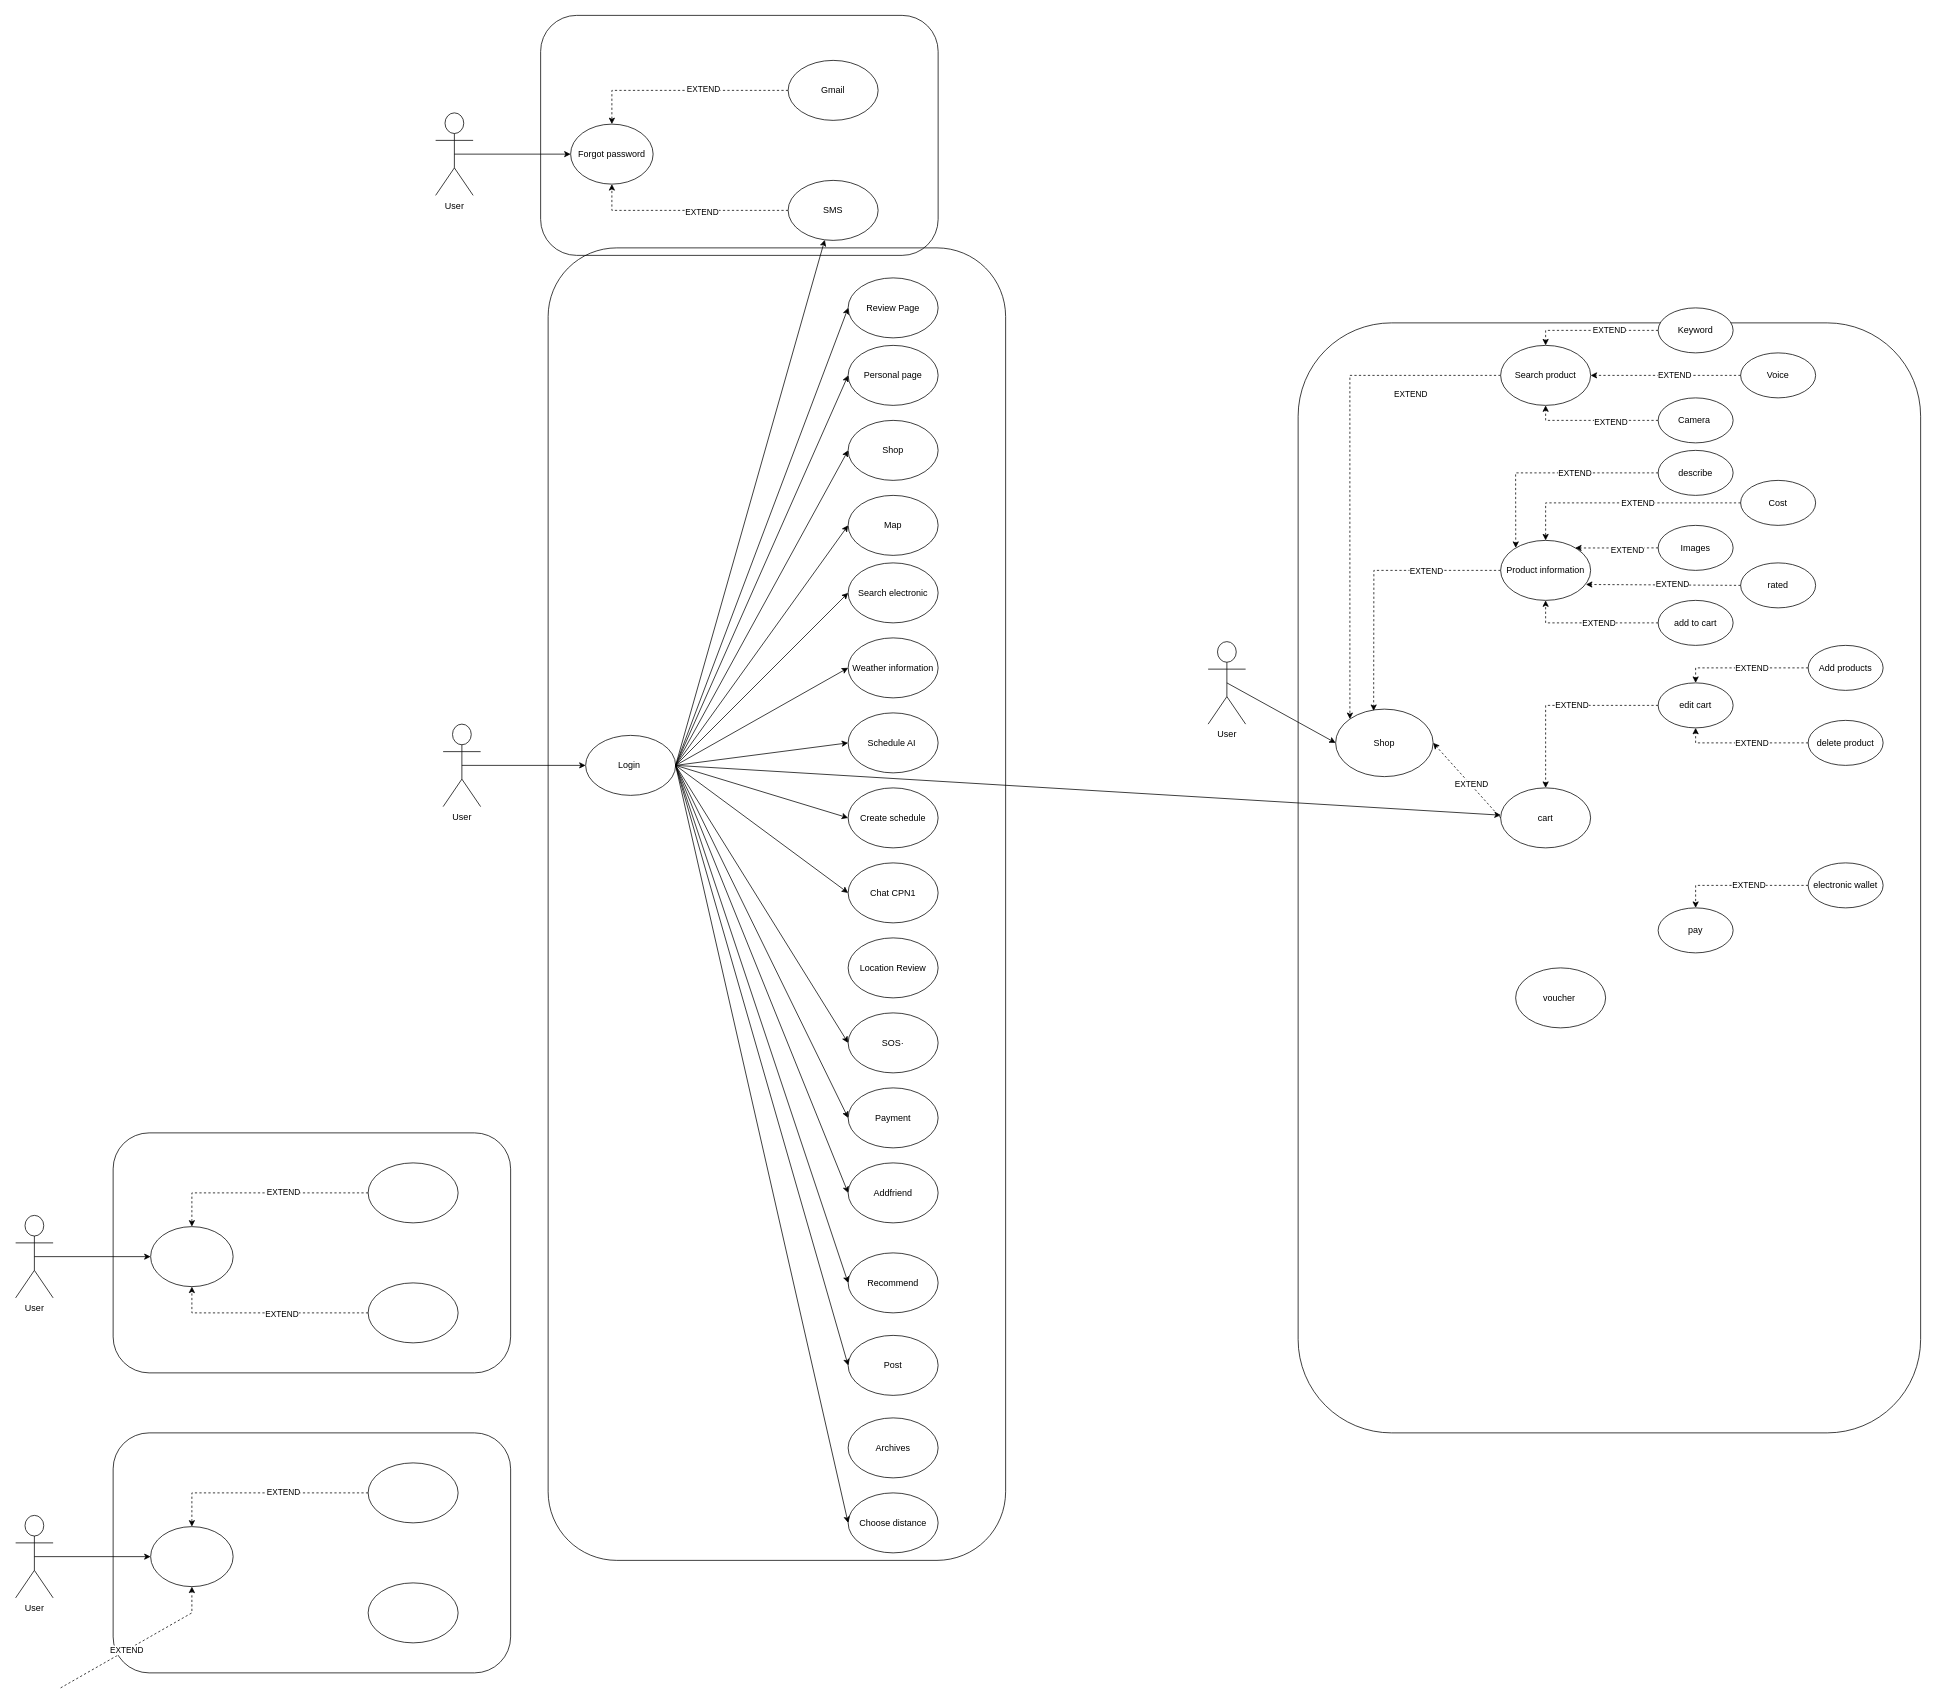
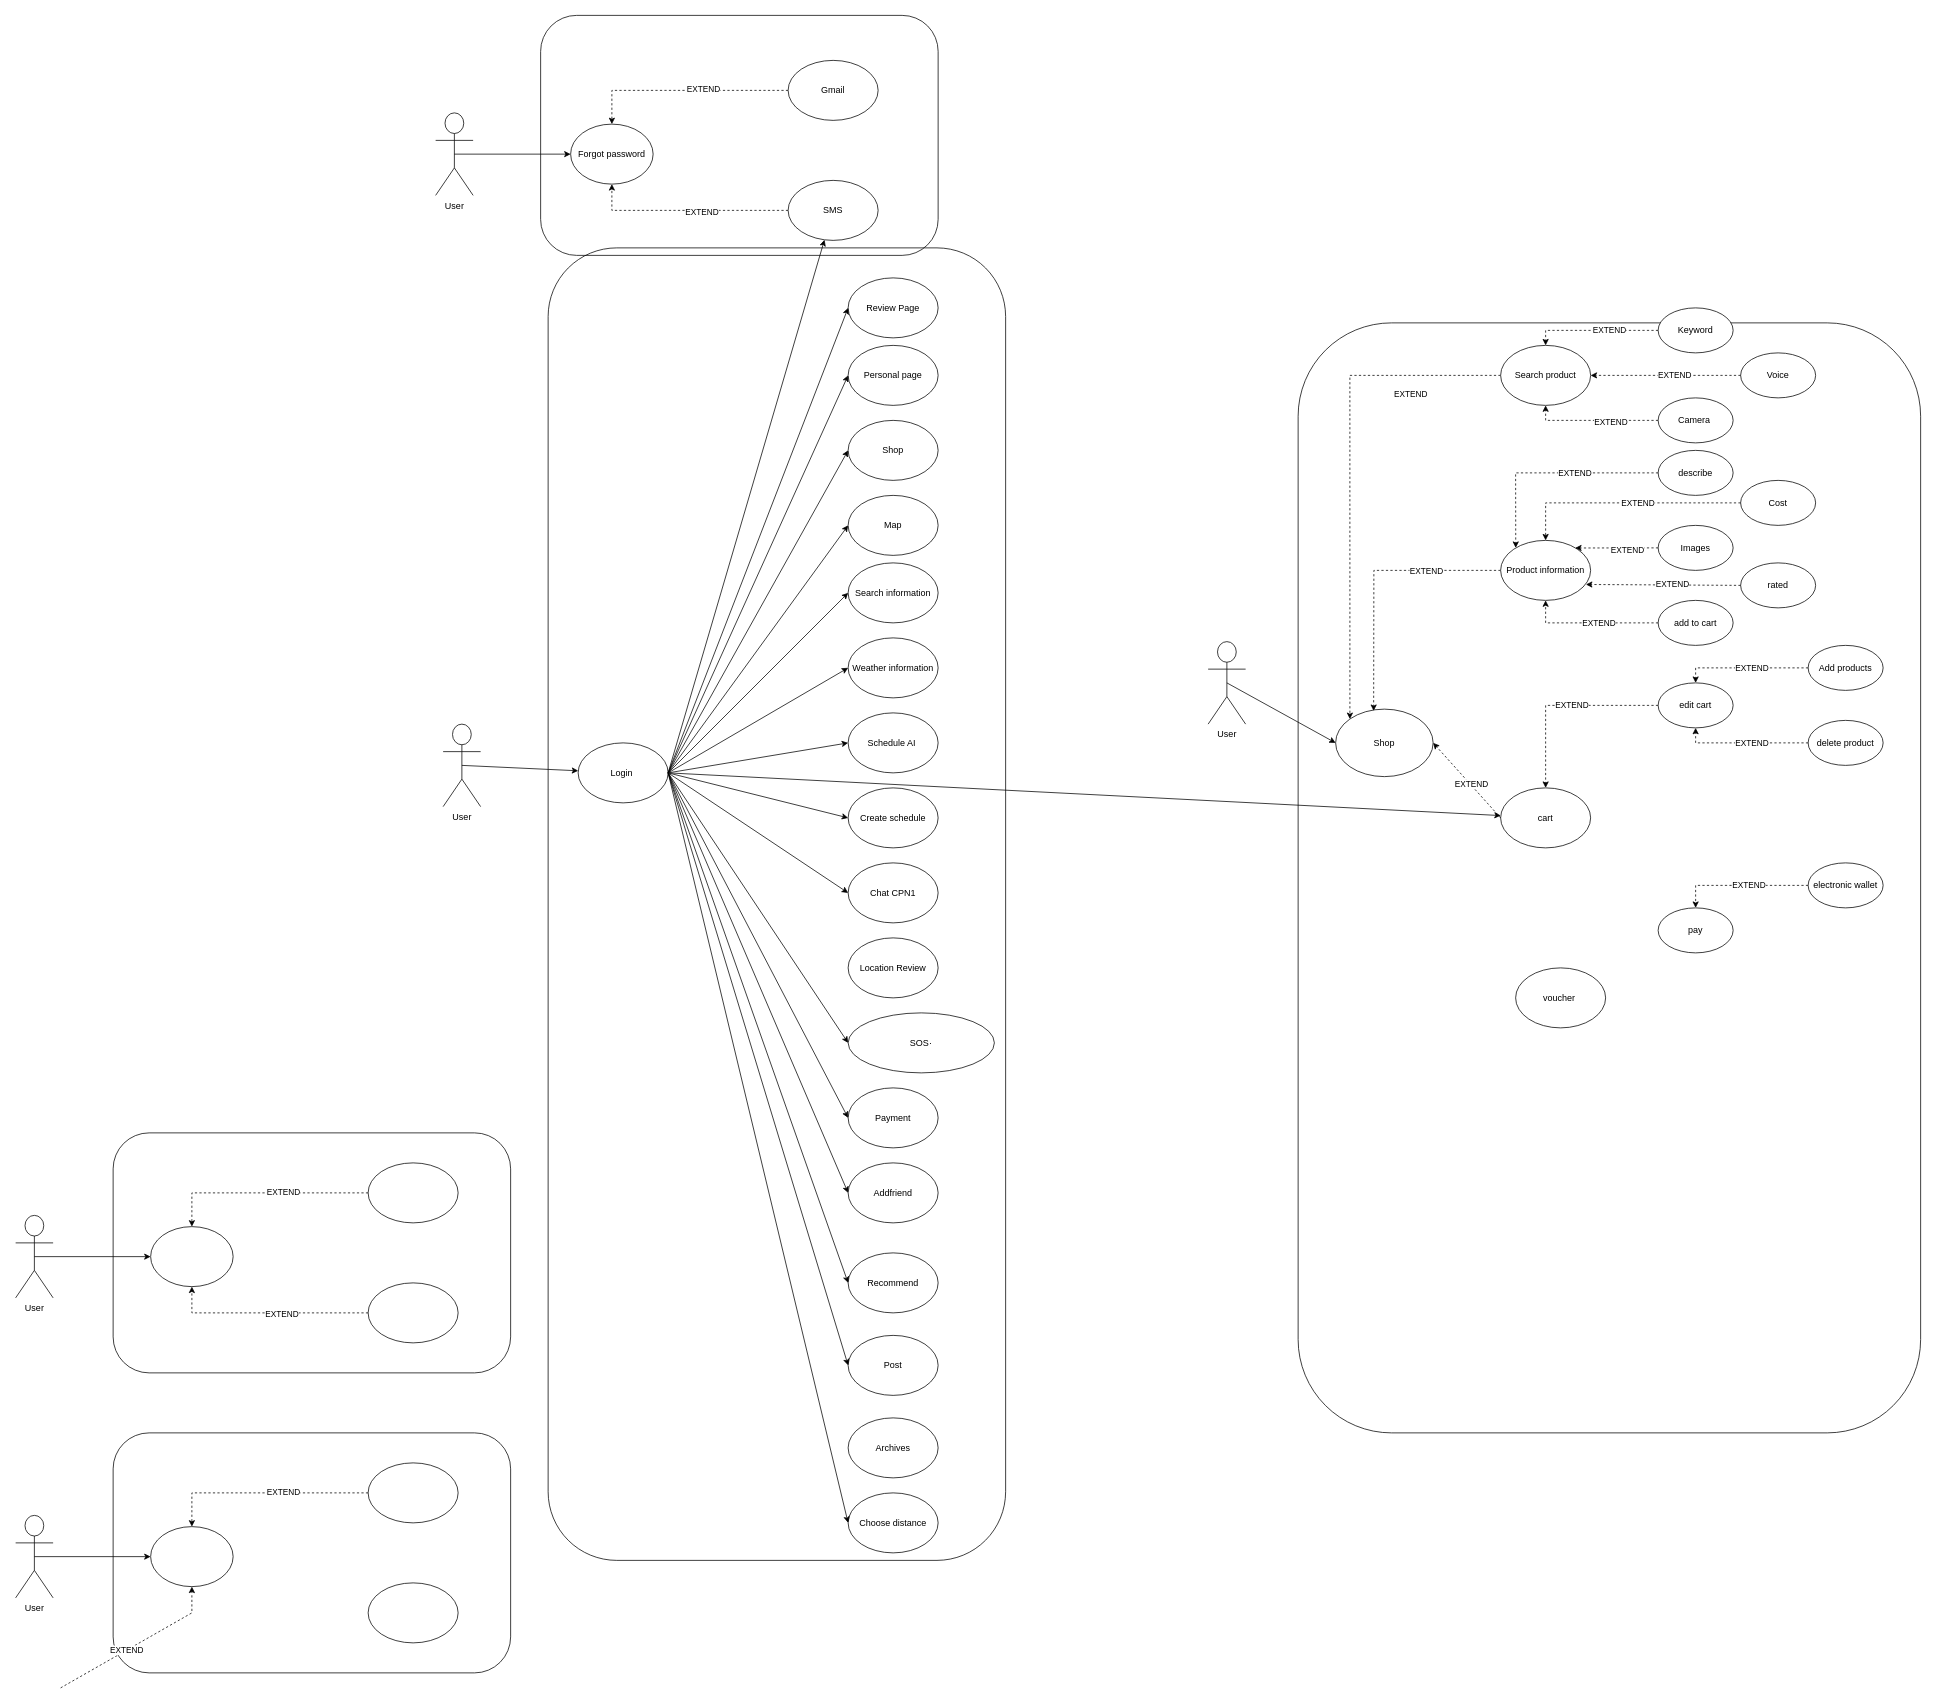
(893, 593) -> (893, 593)
(630, 765) -> (623, 773)
(893, 1043) -> (921, 1043)
